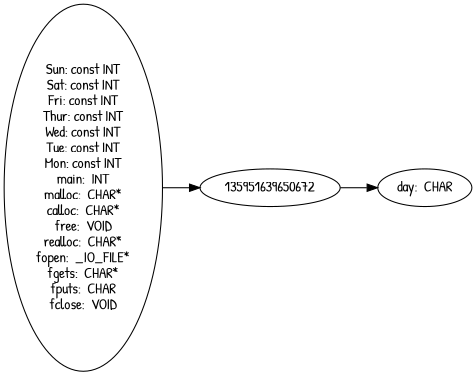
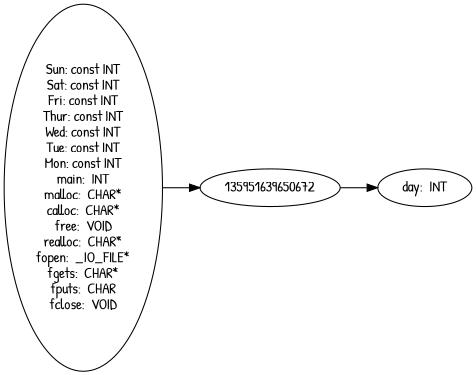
(425, 188) -> (425, 188)
